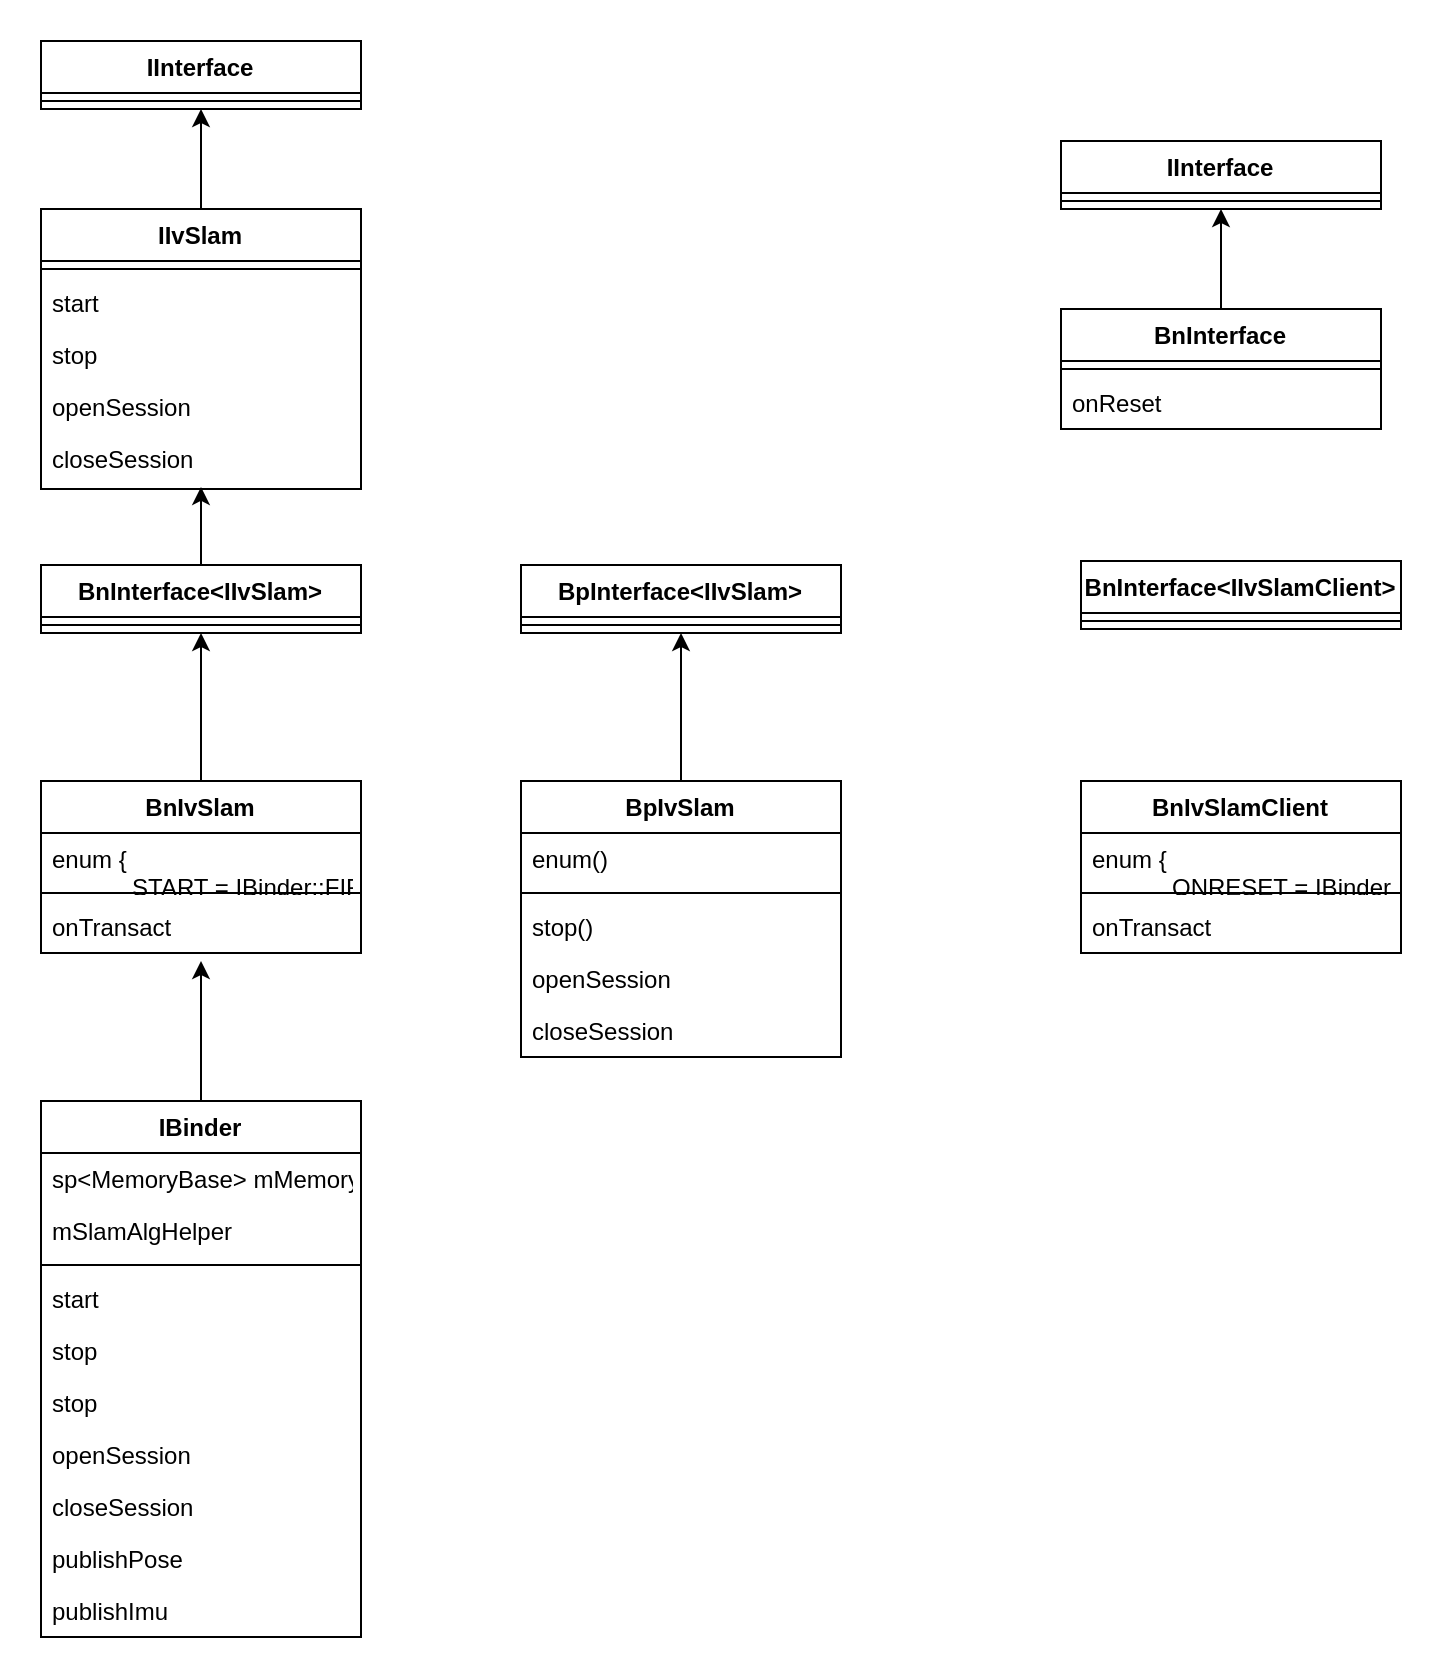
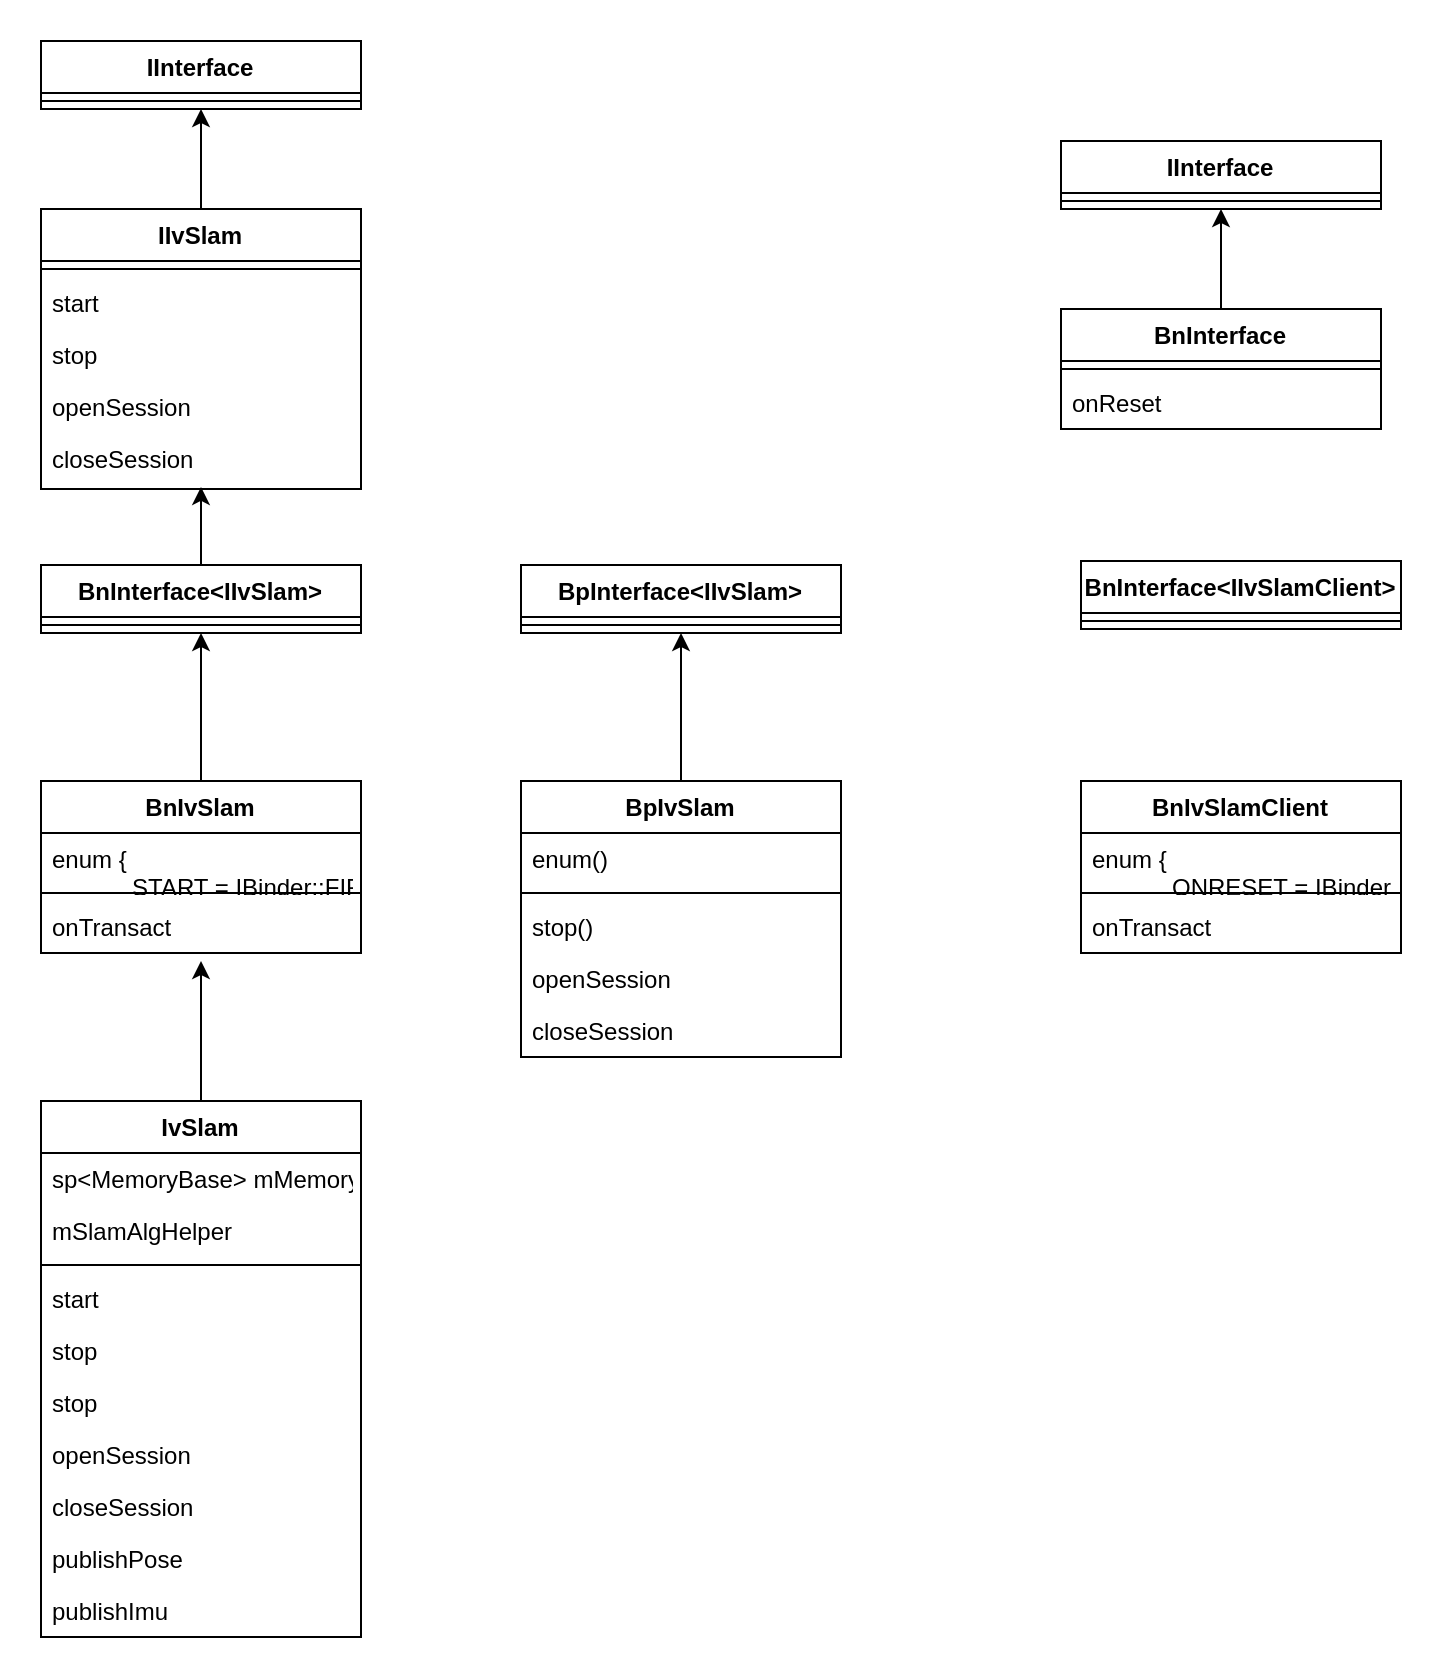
(200, 1128) -> (200, 1128)
